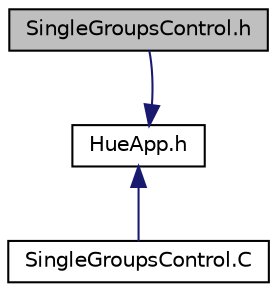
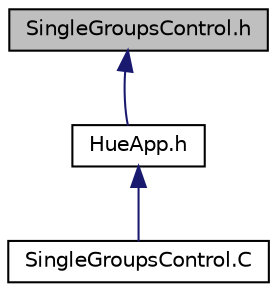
(152, 78) -> (125, 98)
